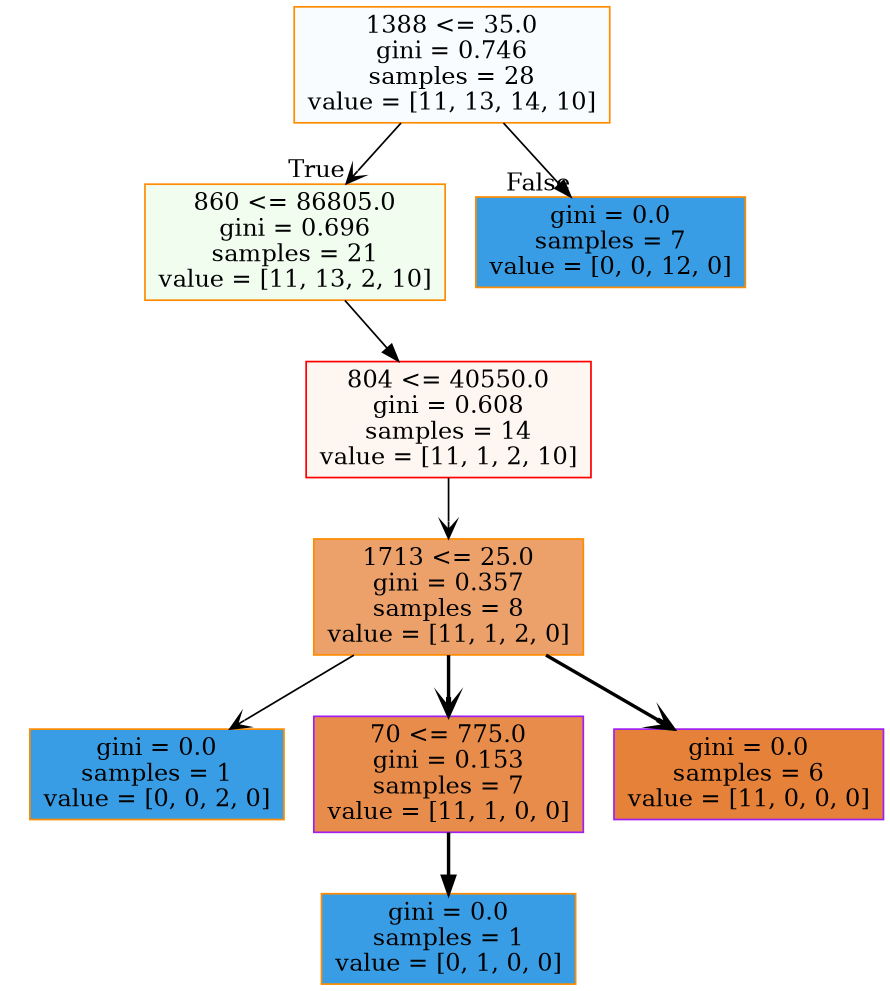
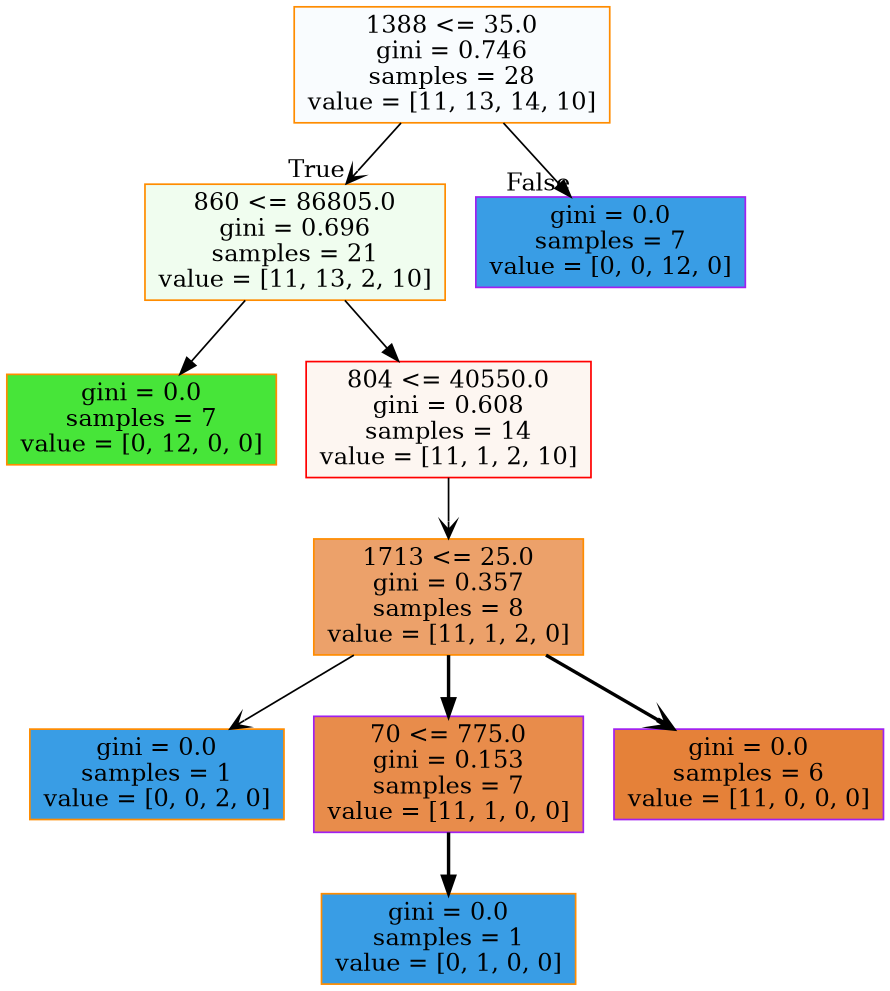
(611, 242) -> (611, 242)
none -> (142, 420)
(449, 677) -> (449, 677)
